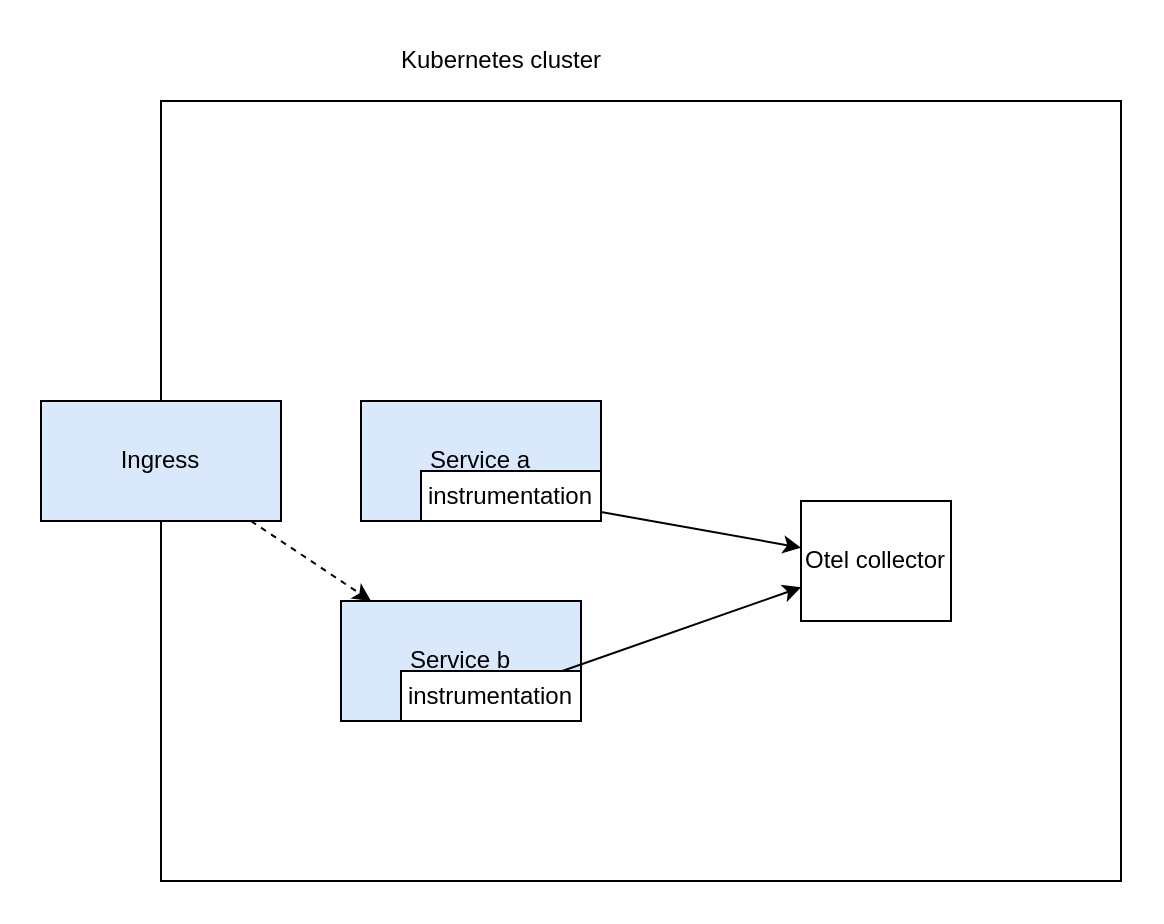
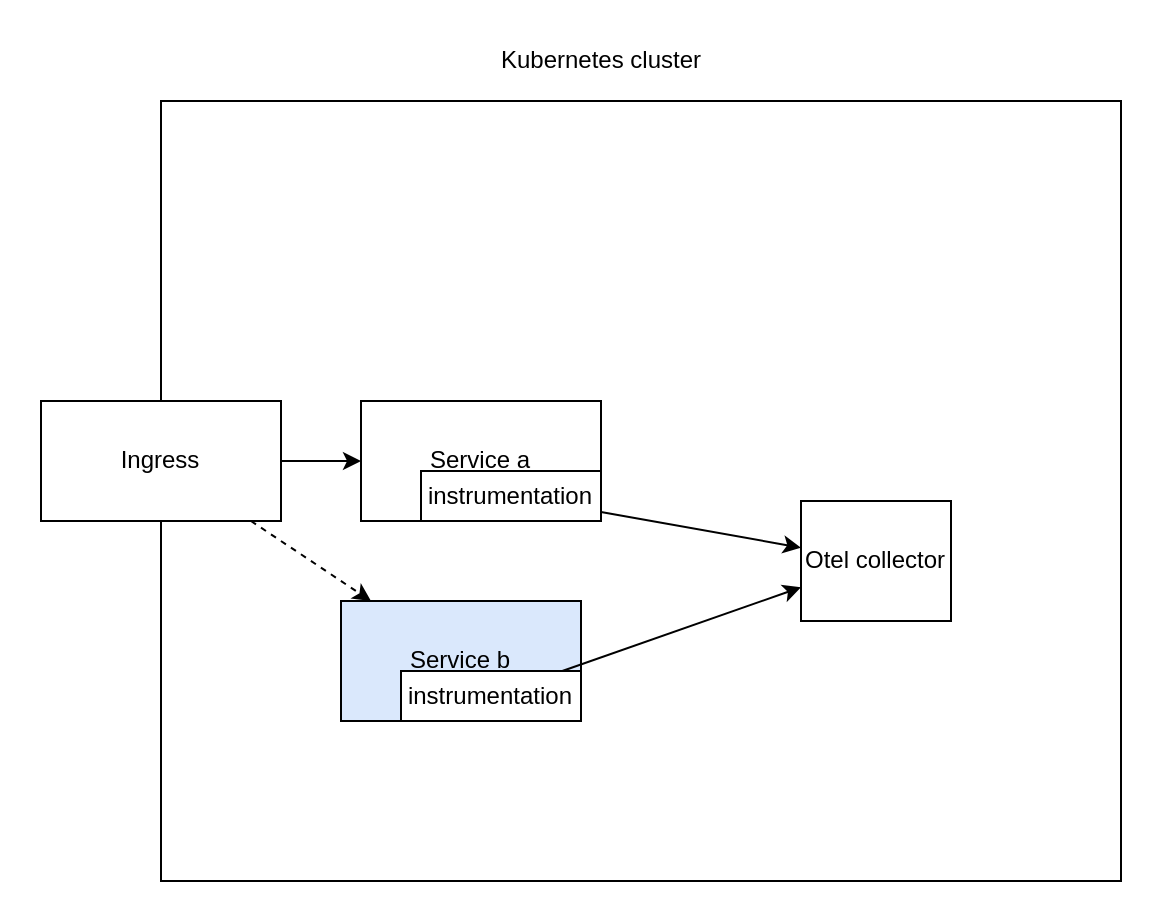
(501, 61) -> (601, 61)
(161, 461) -> (161, 461)
none -> (314, 461)
(481, 461) -> (481, 461)
